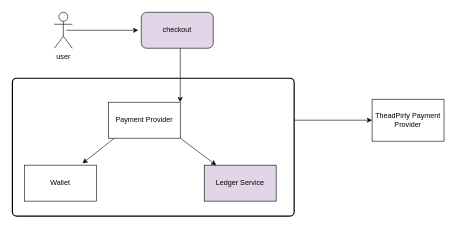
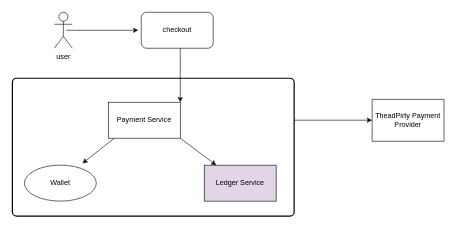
(177, 30) -> (177, 30)
(144, 120) -> (144, 120)
(60, 183) -> (60, 183)
